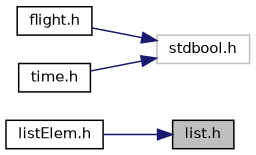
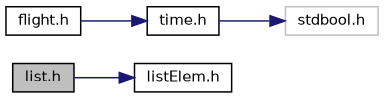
(117, 33) -> (106, 21)
(130, 134) -> (97, 78)
